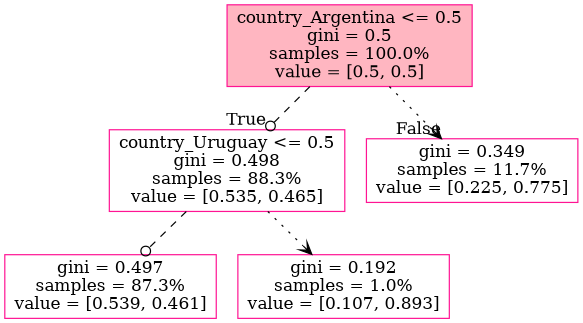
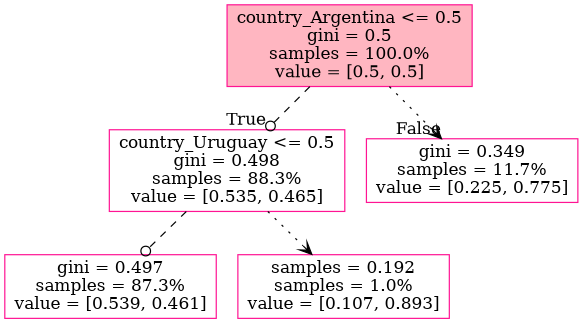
(344, 287) -> (344, 287)
